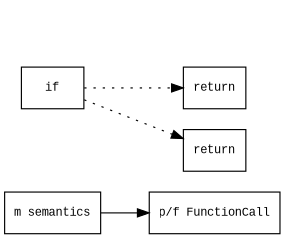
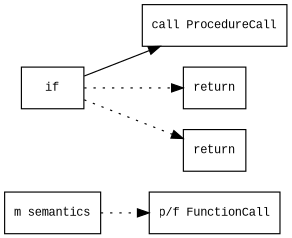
none -> (215, 25)
(119, 213) -> (119, 213)
